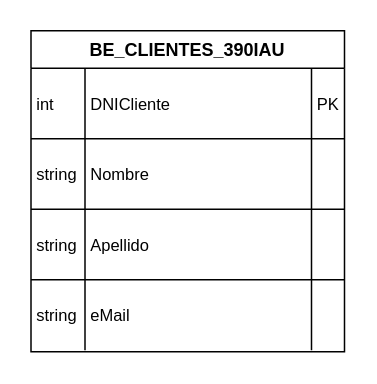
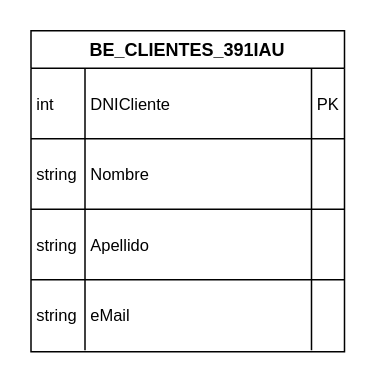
(187, 50) -> (187, 50)
